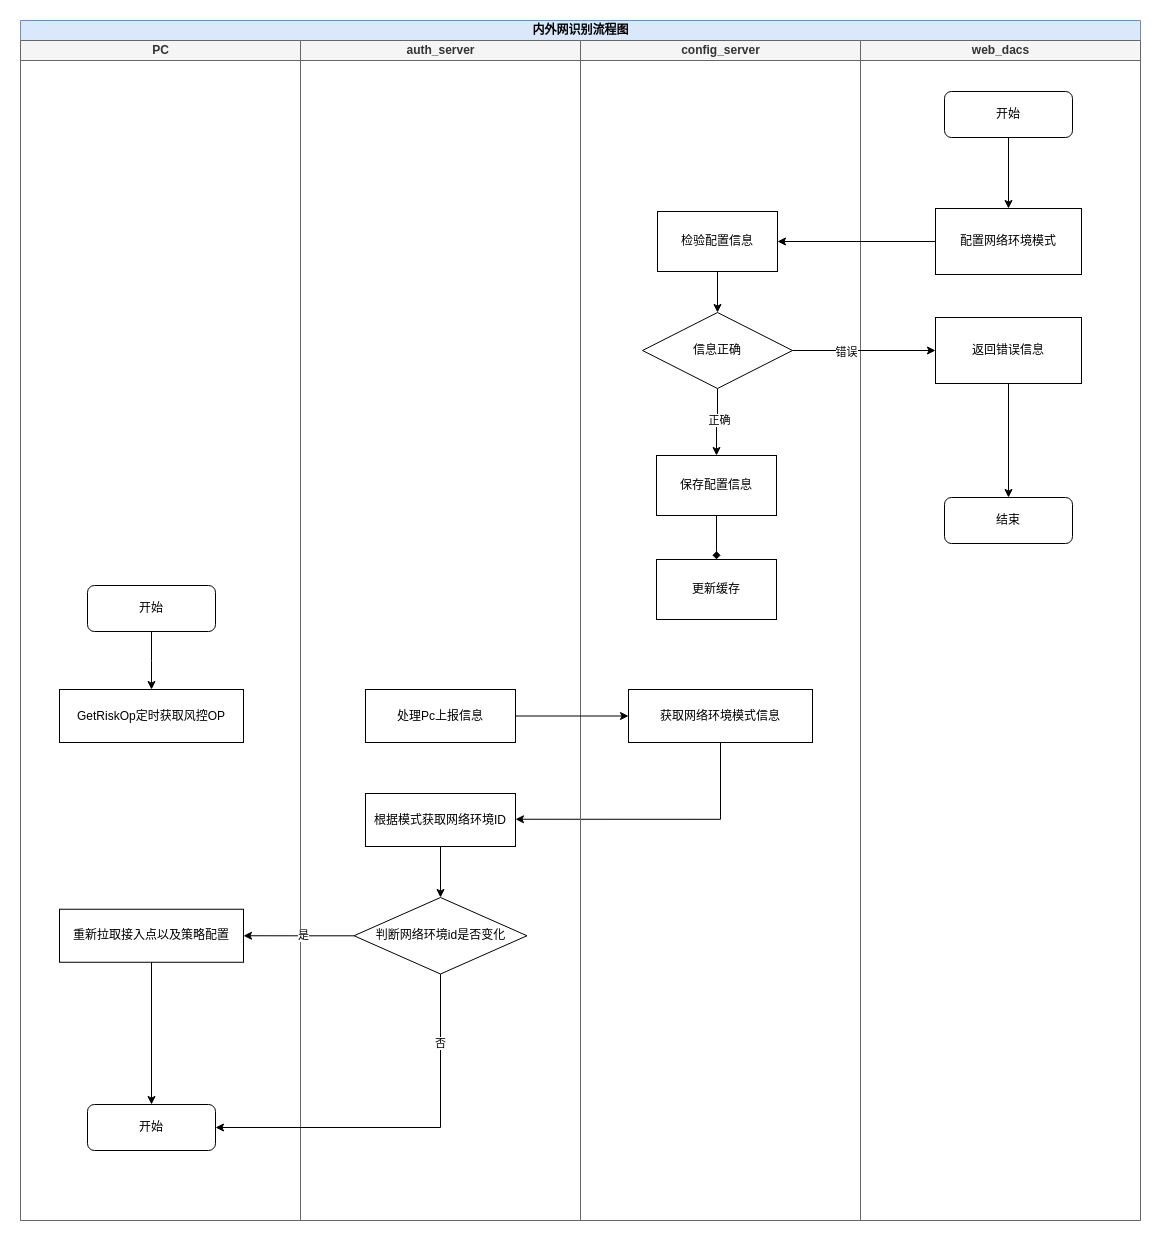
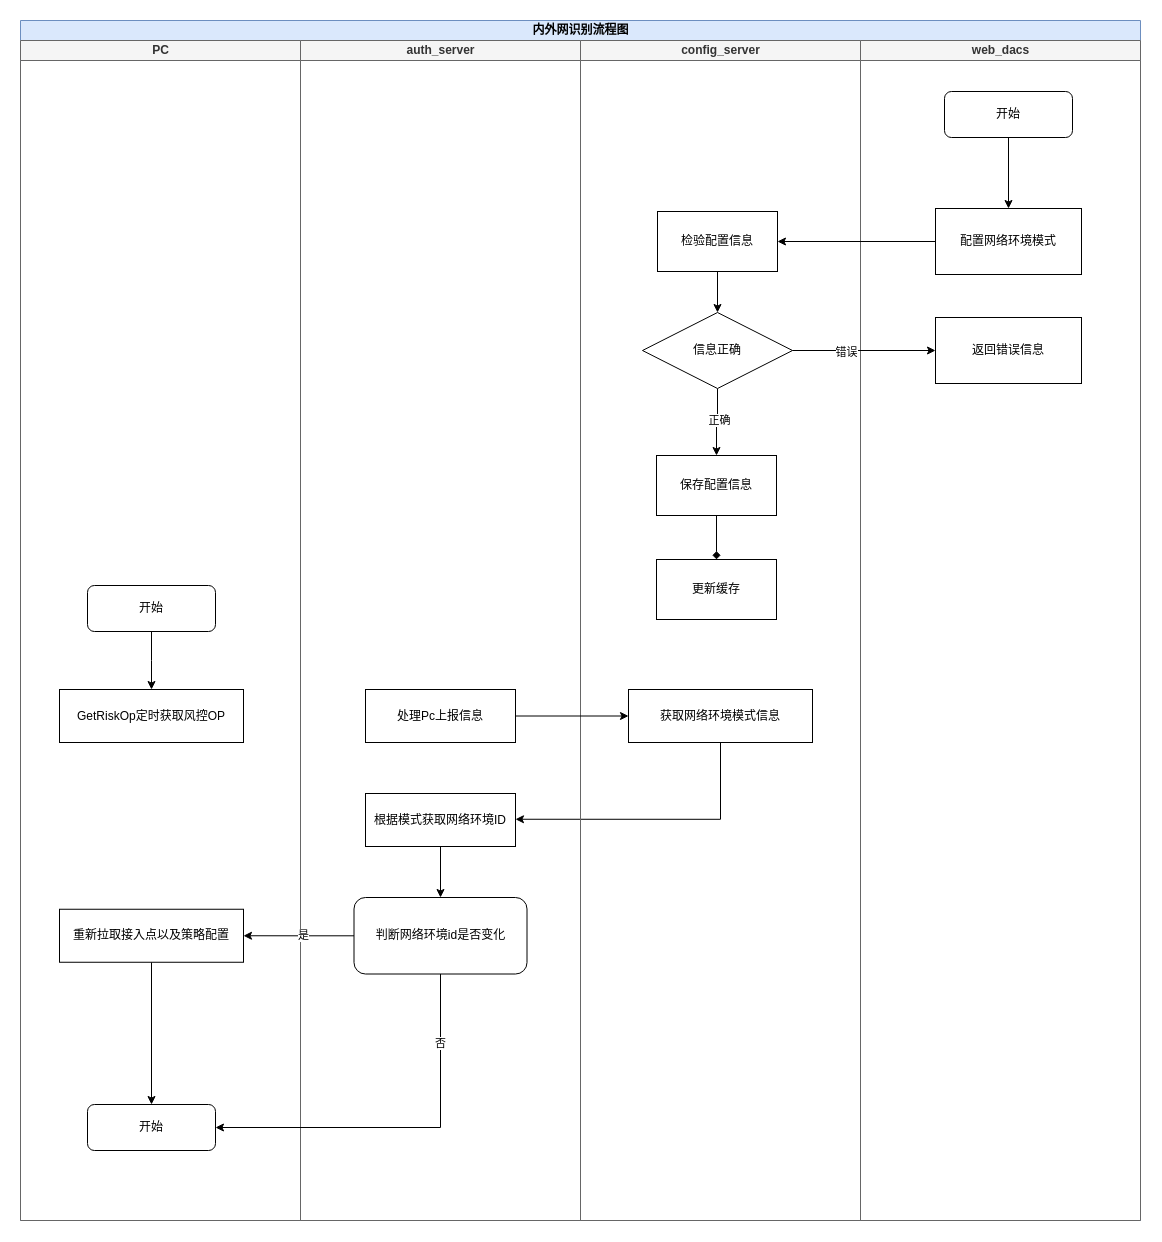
(1009, 437) -> none
(1009, 521) -> none
(441, 936) -> (441, 936)
